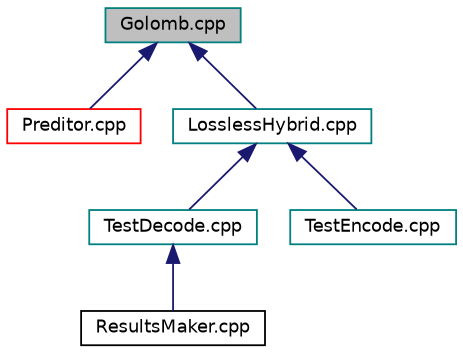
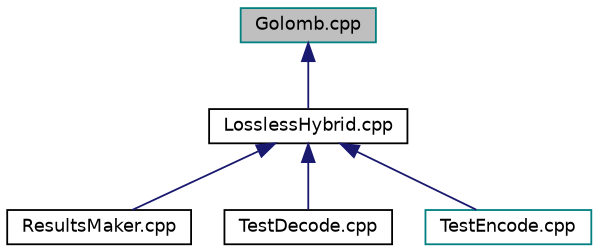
(74, 126) -> none
(272, 126) -> (308, 126)
(173, 227) -> (308, 227)
(173, 287) -> (195, 181)
